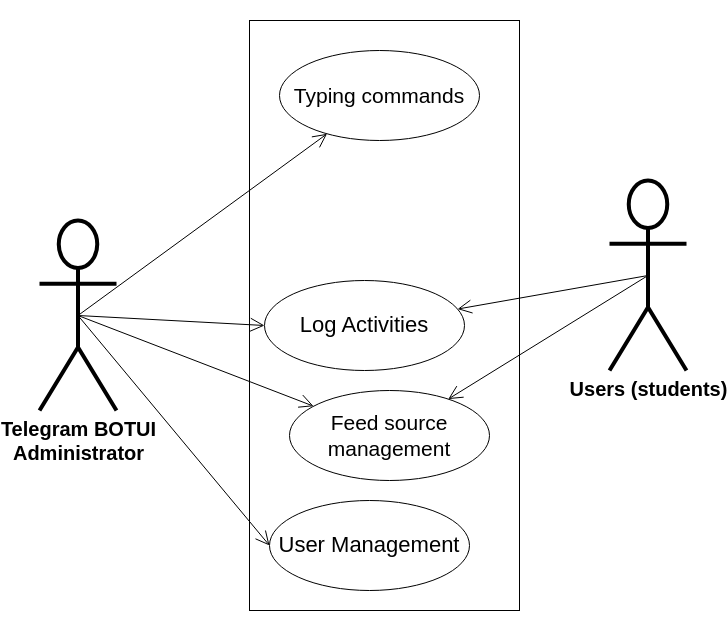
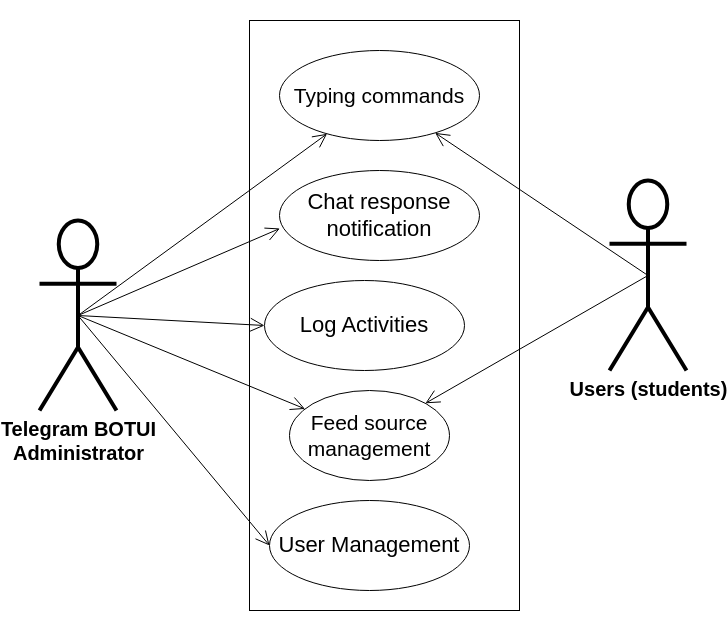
none -> (380, 216)
none -> (180, 271)
(551, 293) -> (542, 205)
(390, 436) -> (370, 436)
